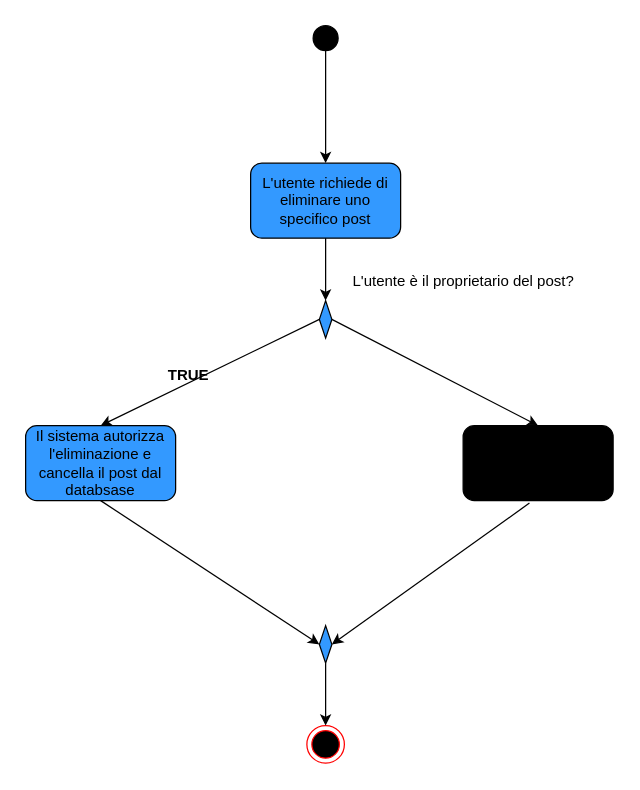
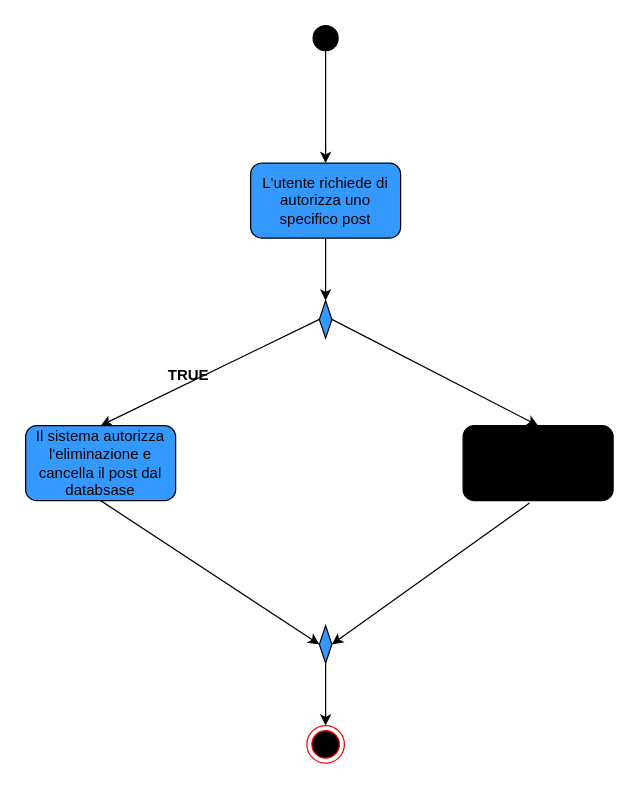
(326, 201) -> (326, 201)
(463, 282) -> none
